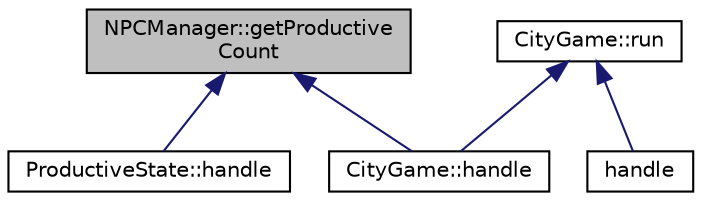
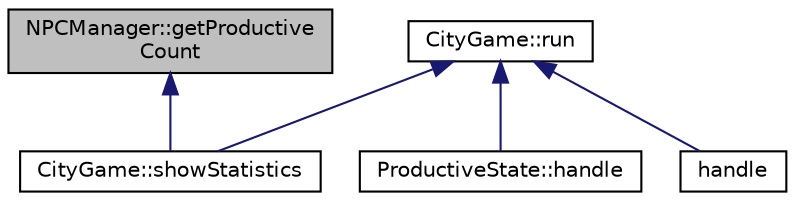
(188, 121) -> (501, 117)
(439, 171) -> (170, 171)
